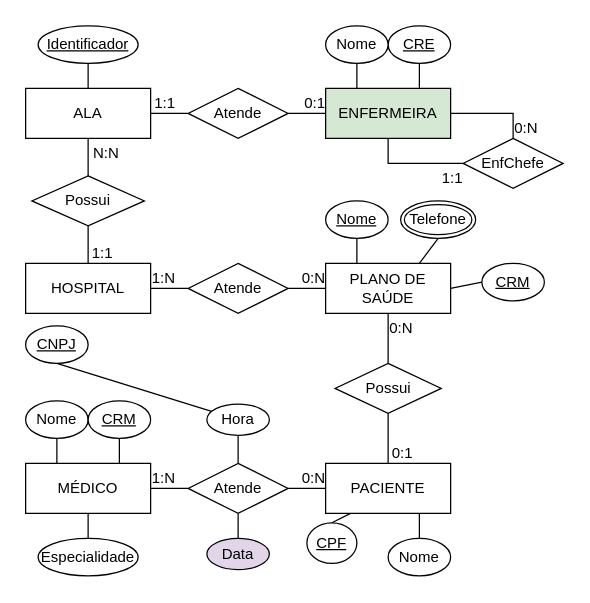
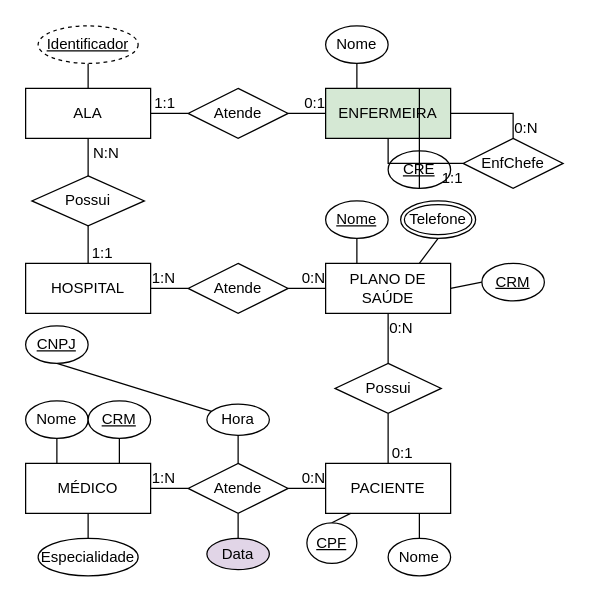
(88, 44) -> (88, 44)
(419, 44) -> (419, 169)
